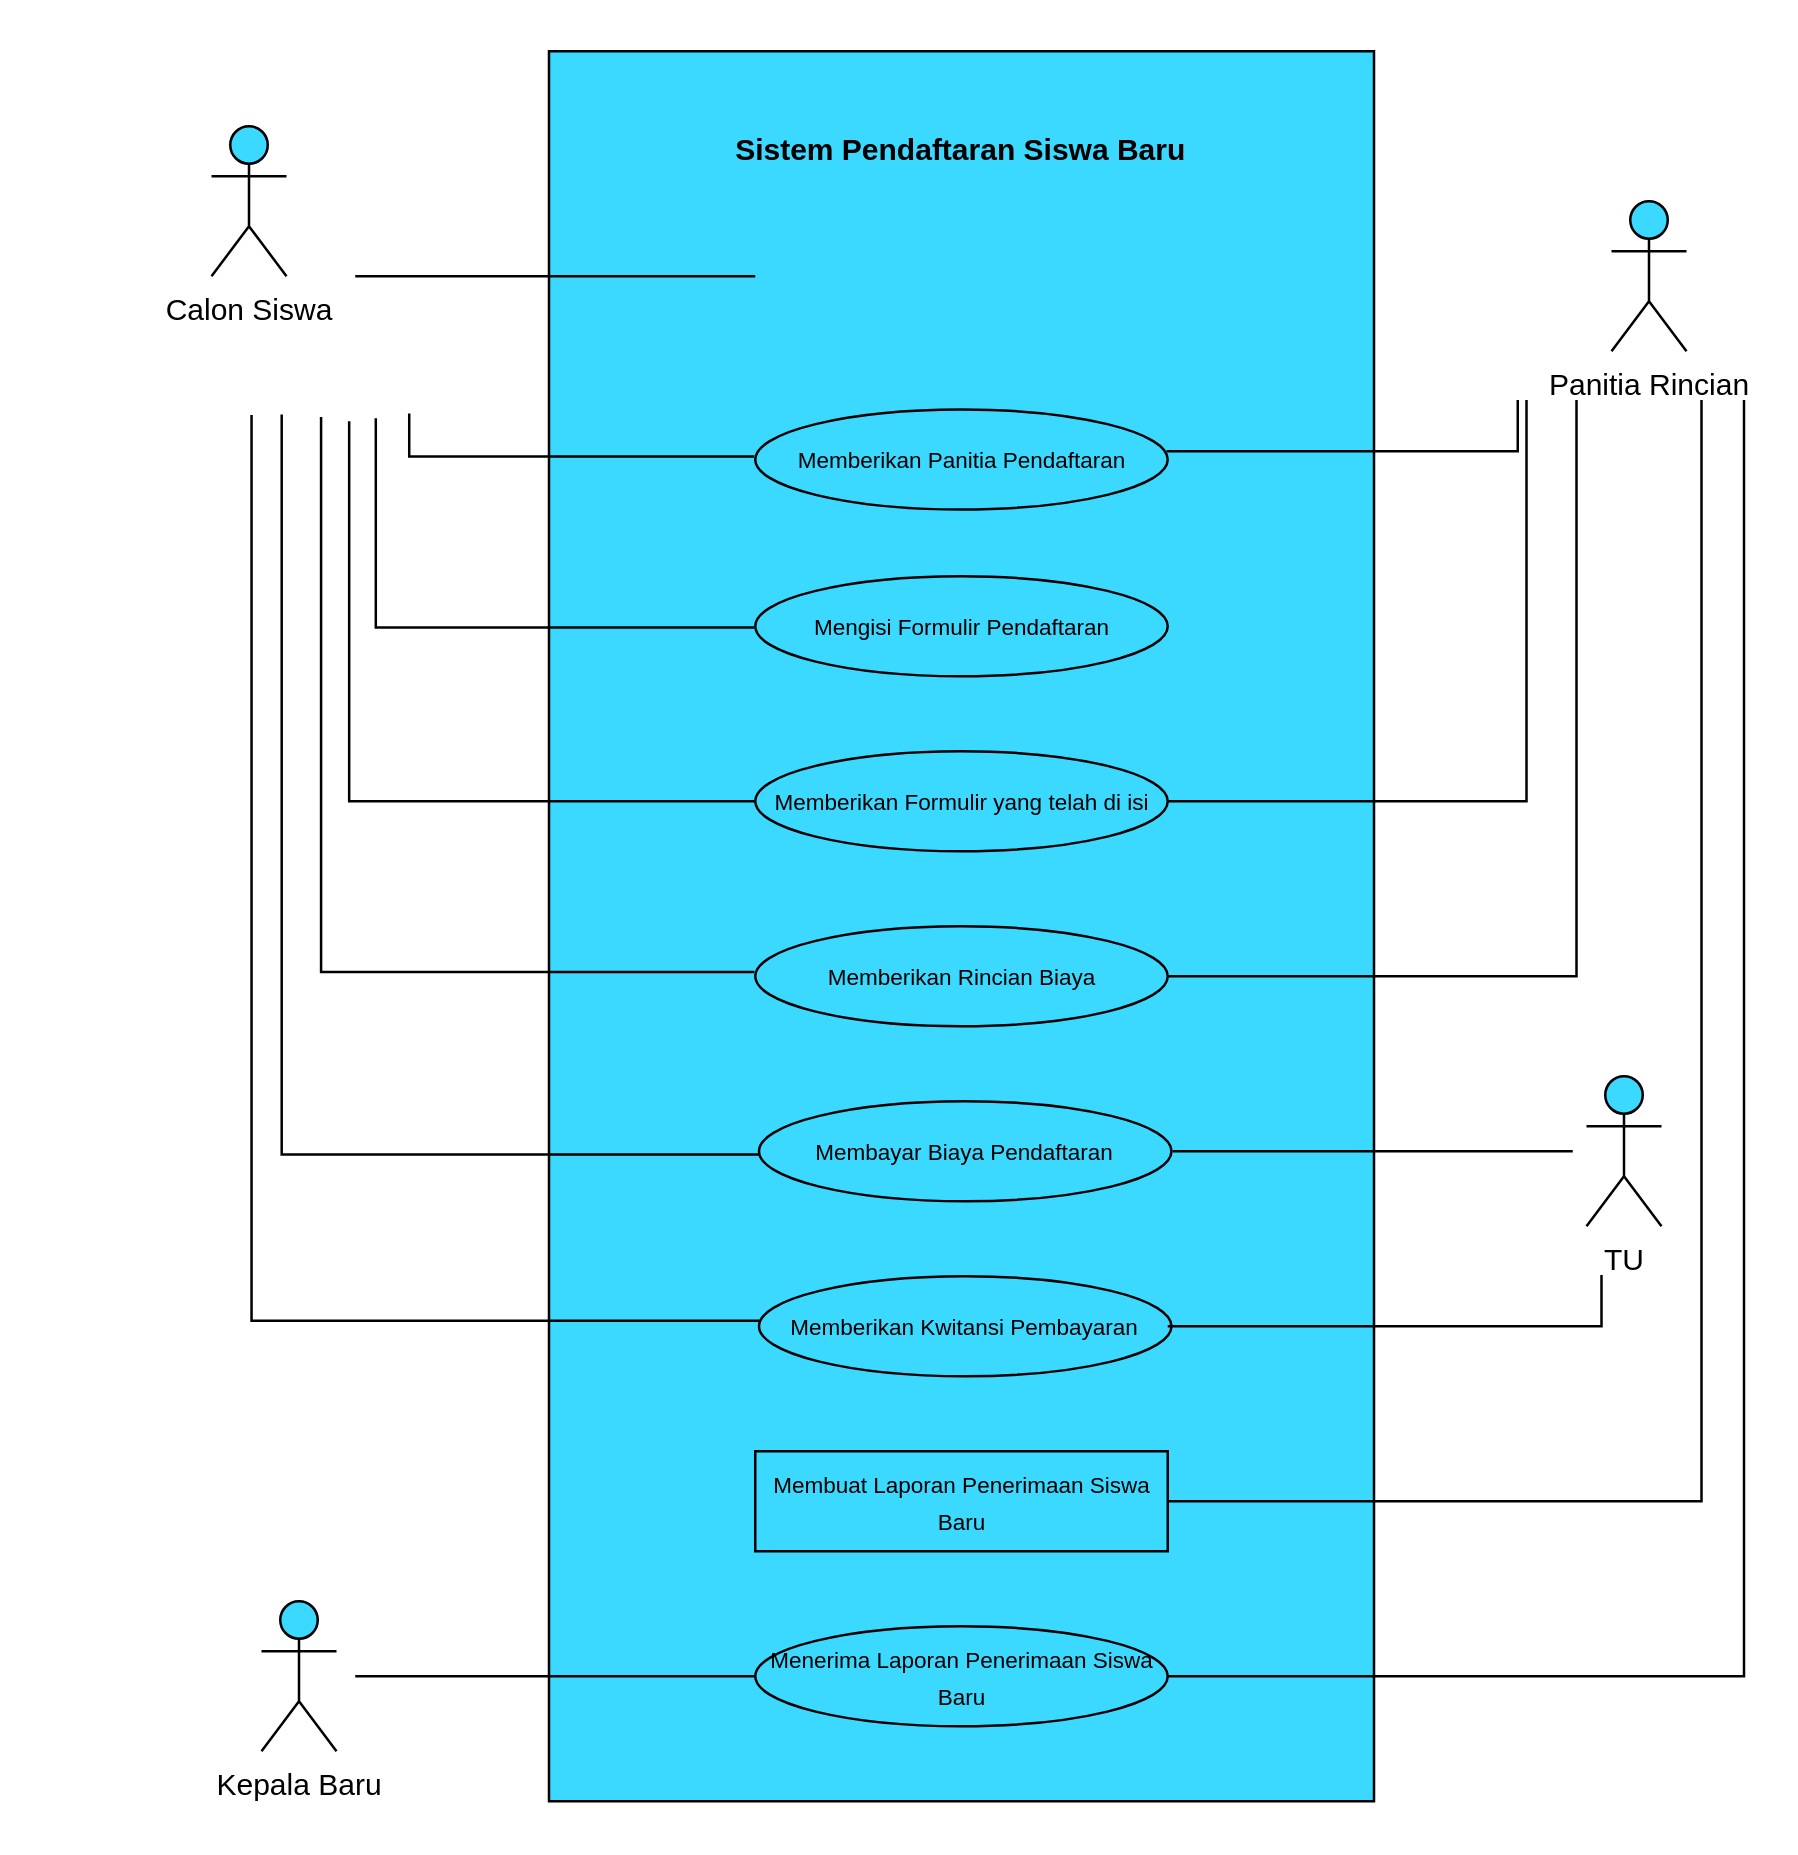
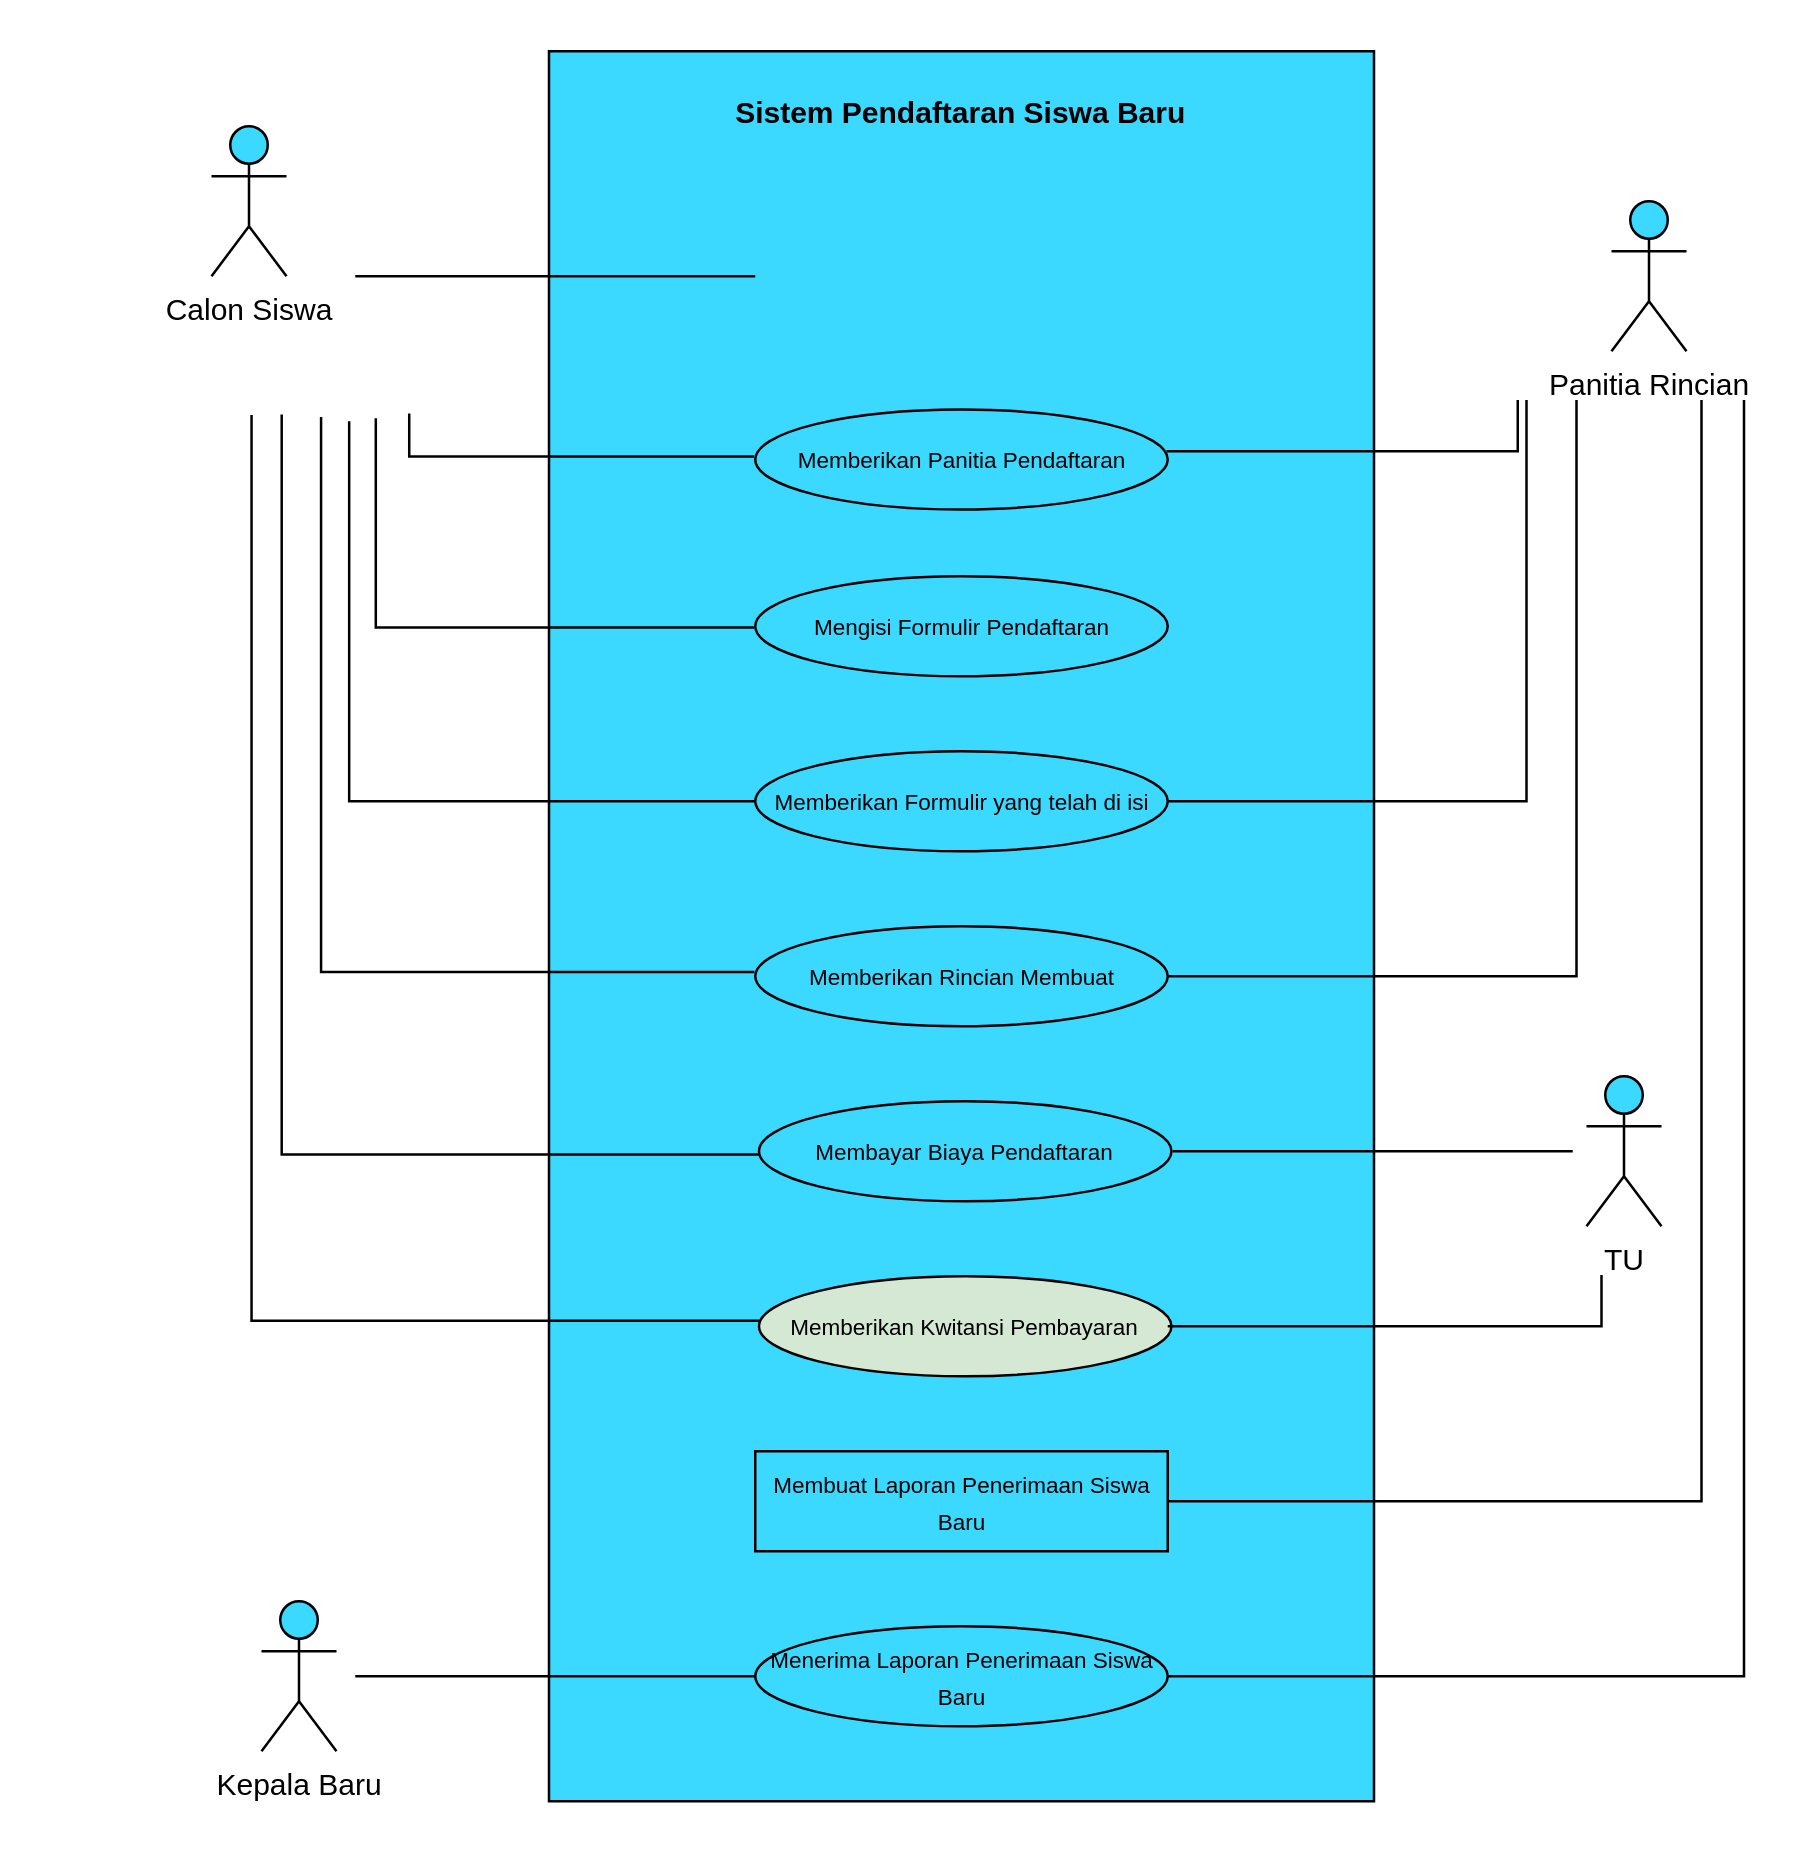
(961, 151) -> (961, 114)
(963, 976) -> (963, 976)
(965, 1326) -> (965, 1326)
